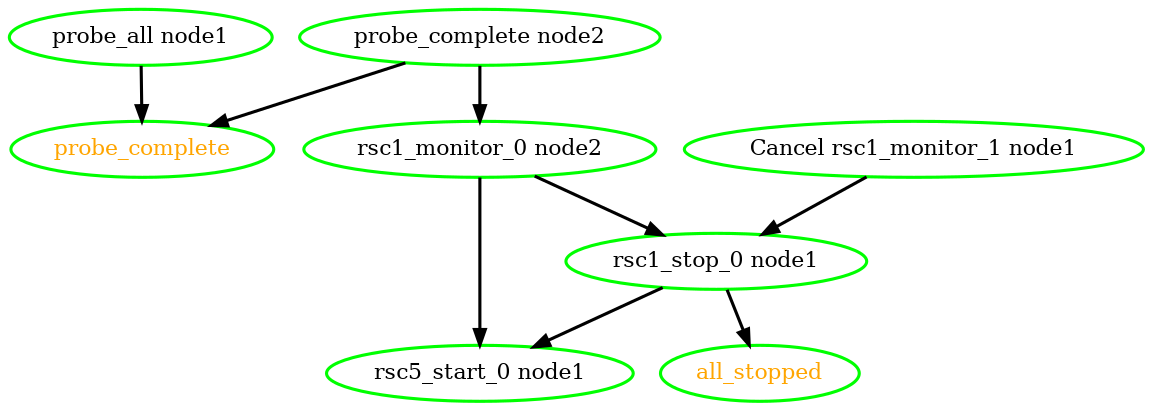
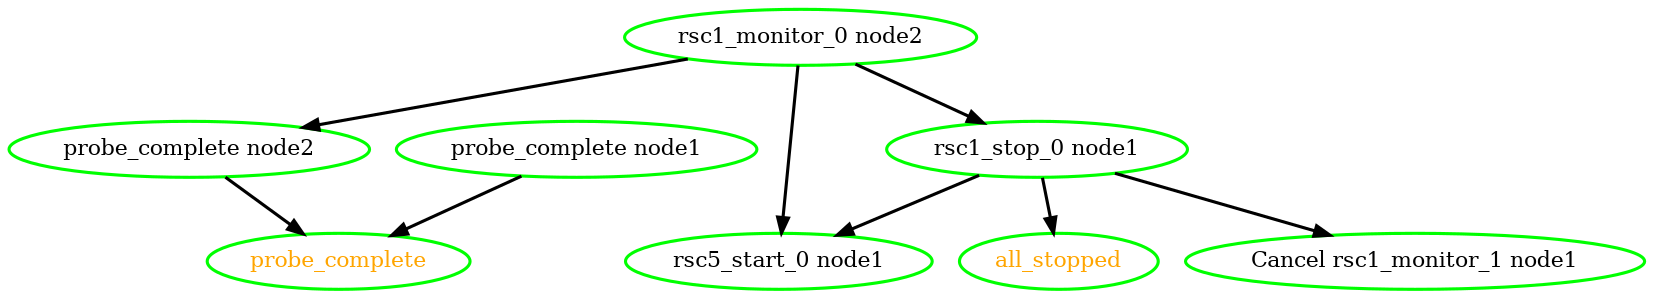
(141, 37) -> (577, 149)
(480, 86) -> (503, 92)
(821, 202) -> (1215, 202)
